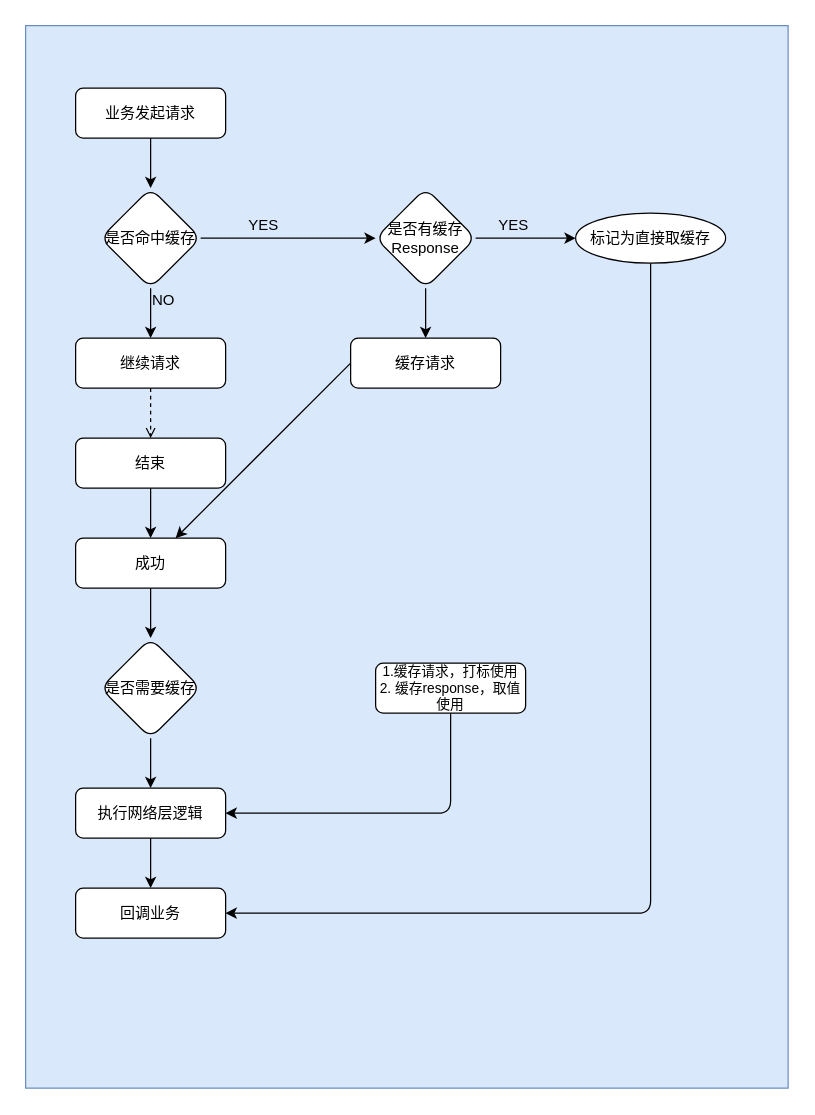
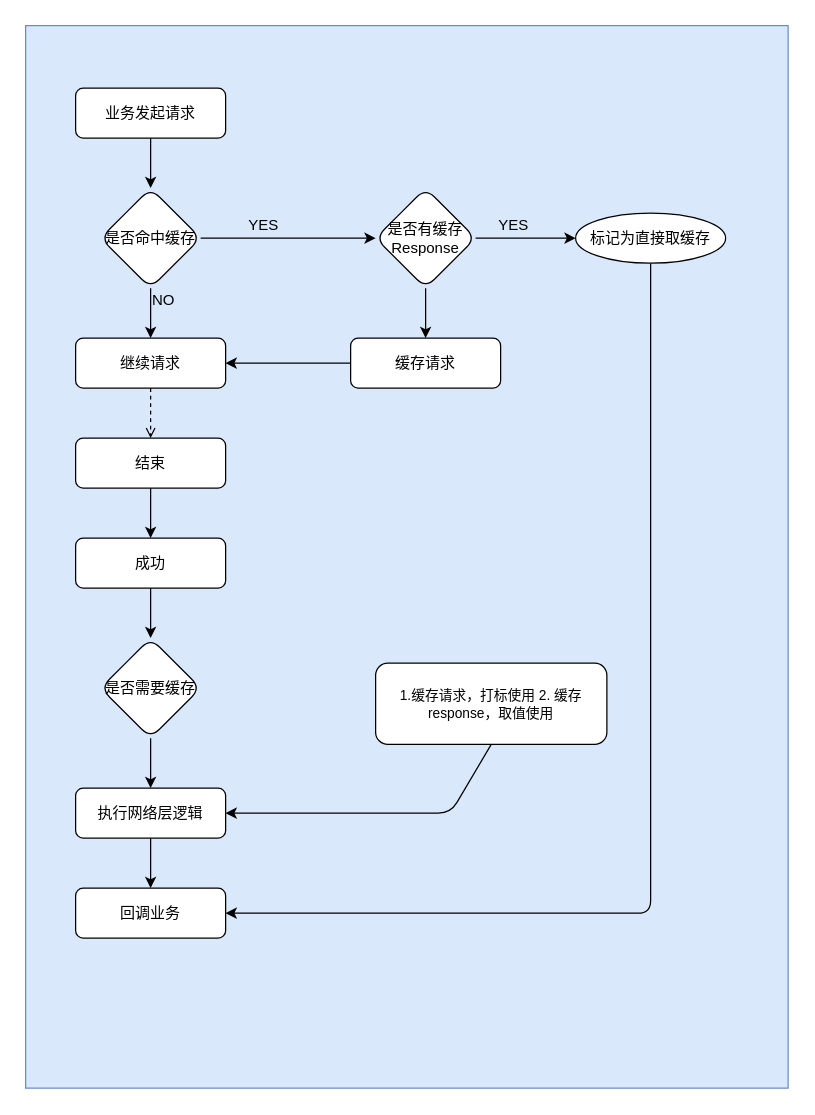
(266, 447) -> (293, 363)
(451, 688) -> (491, 704)
